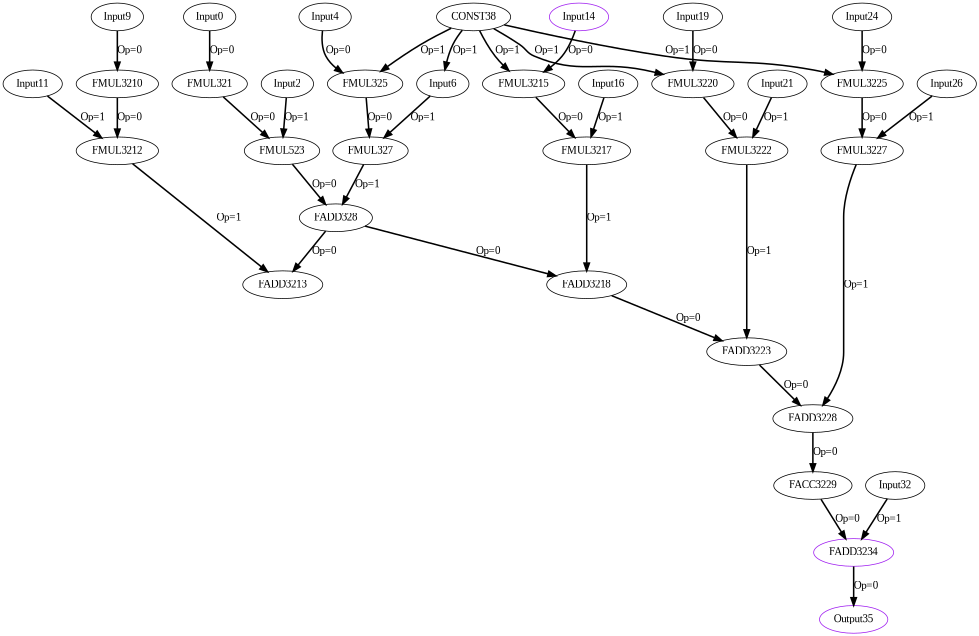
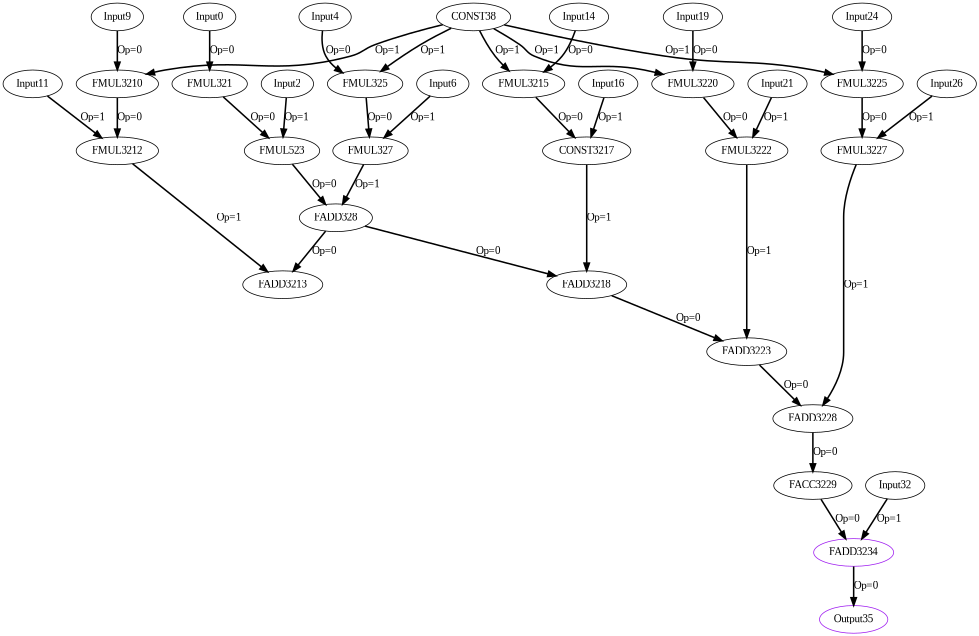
(579, 17) -> (579, 17)
(453, 45) -> (302, 65)
(587, 151) -> (587, 151)
